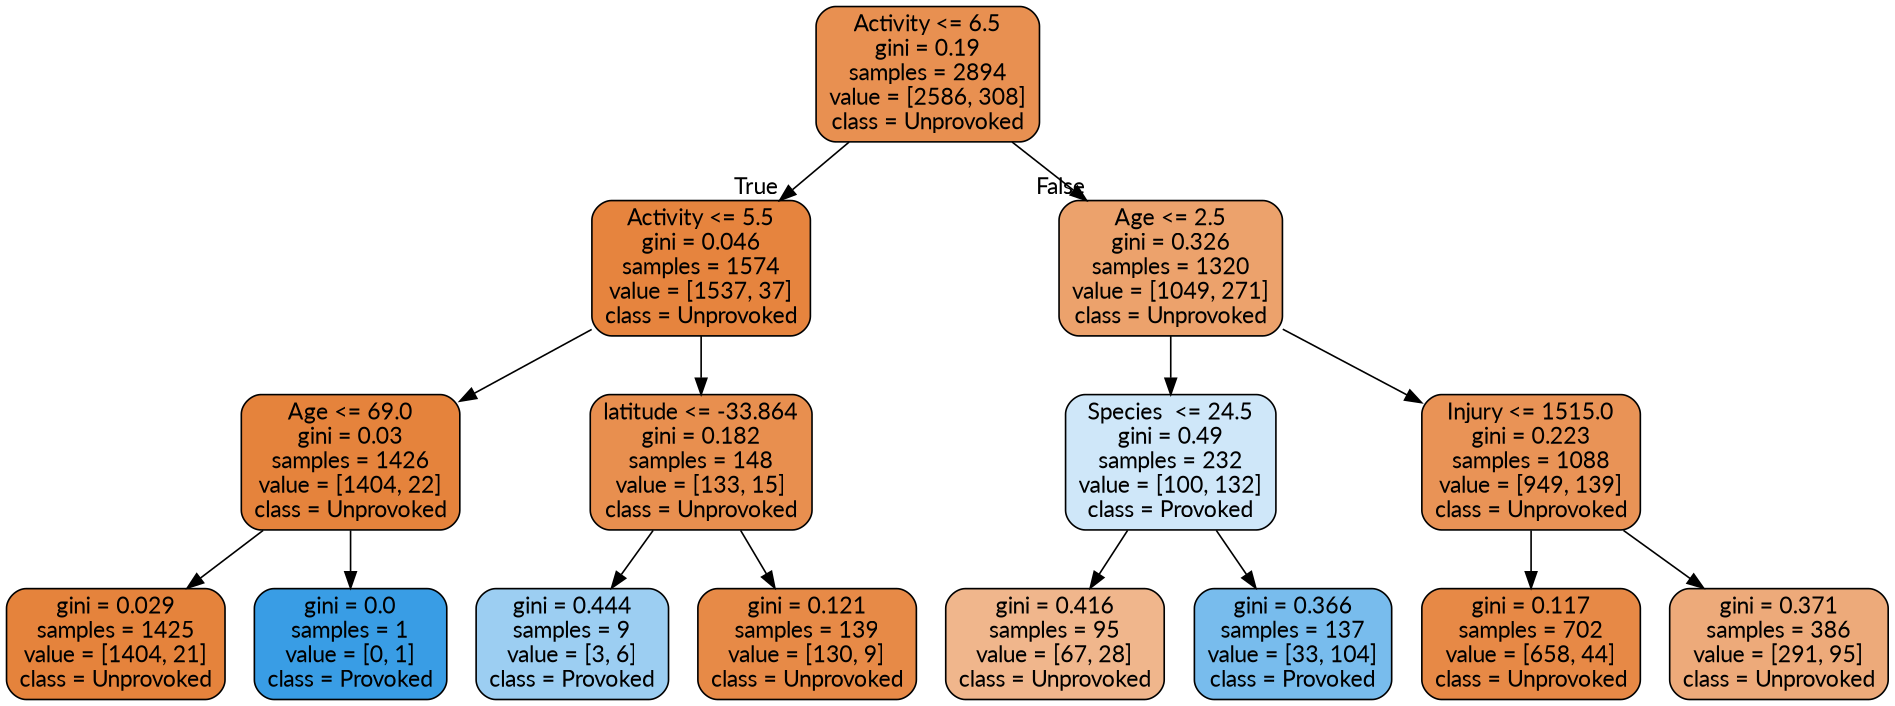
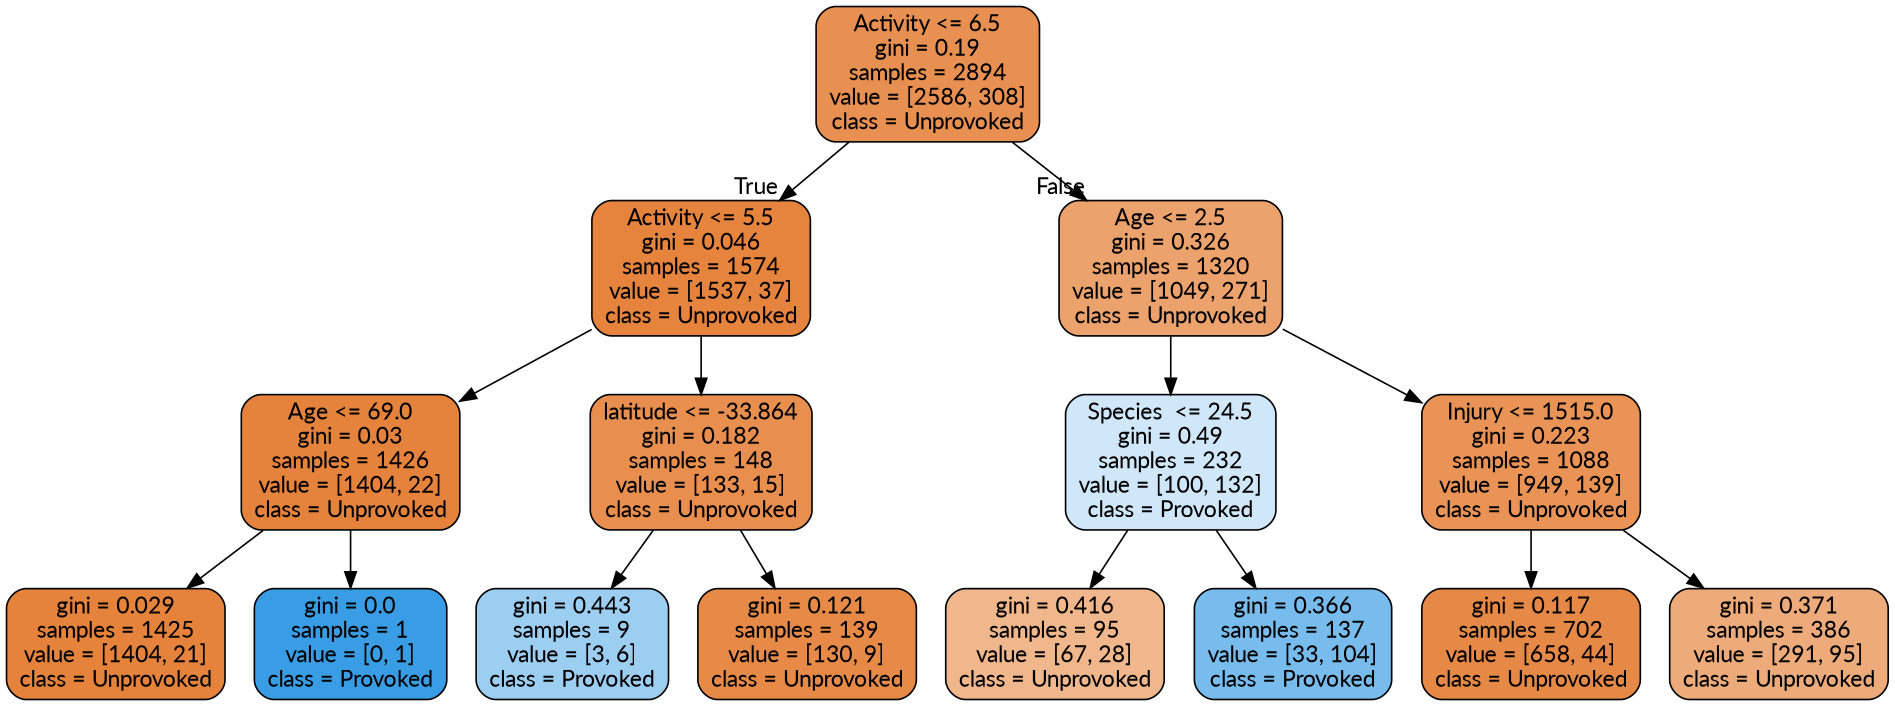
(572, 644) -> (572, 644)
